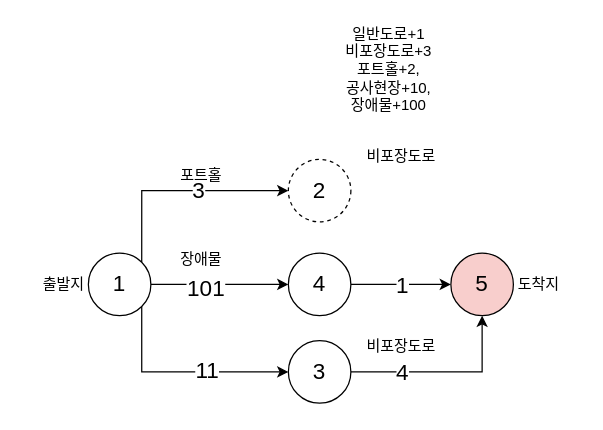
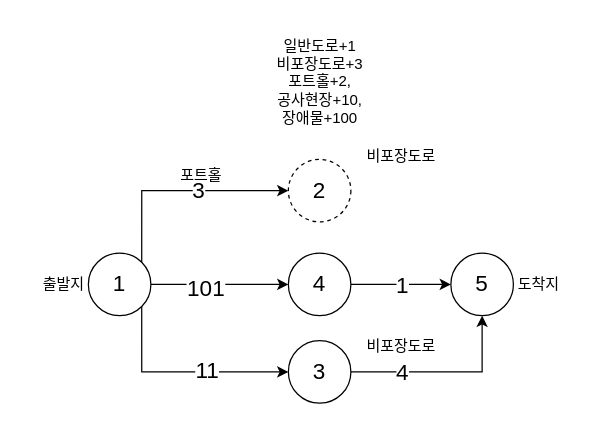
(388, 69) -> (319, 82)
(201, 259) -> none
(482, 284) -> (482, 284)
